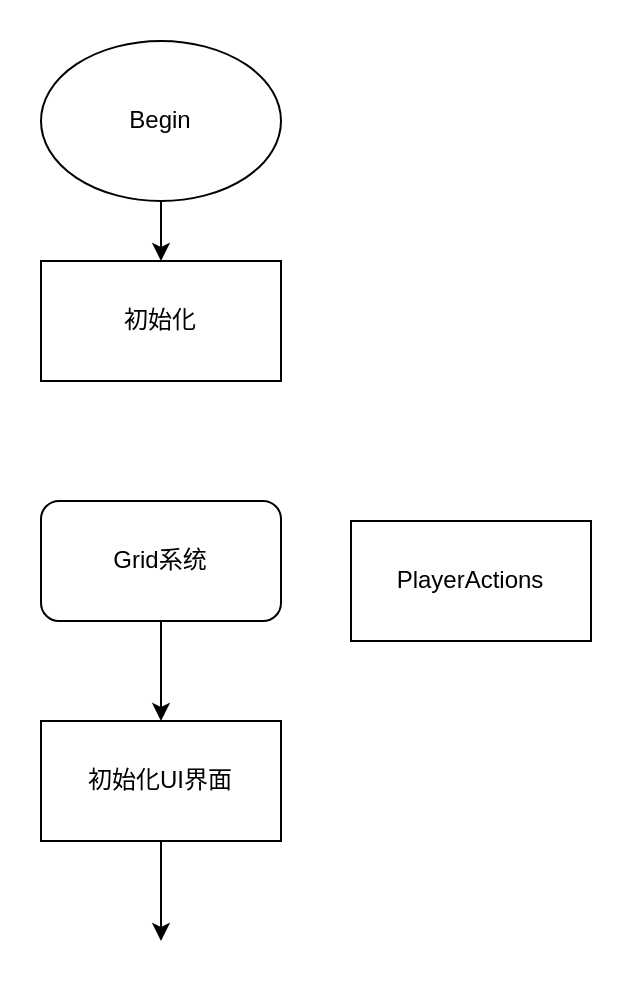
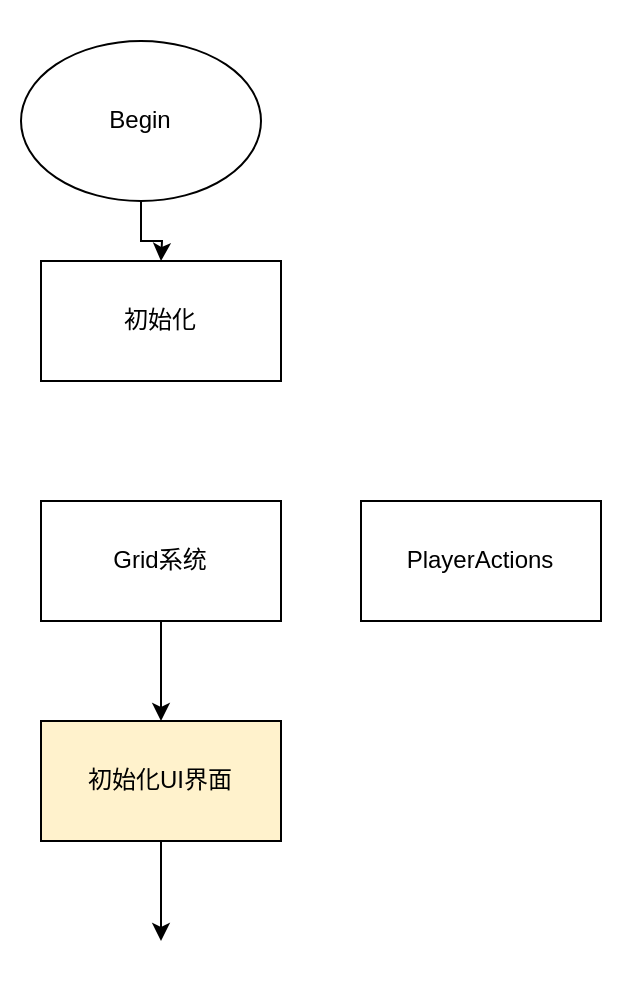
(161, 121) -> (141, 121)
(161, 561) -> (161, 561)
(471, 581) -> (481, 561)
(161, 781) -> (161, 781)
